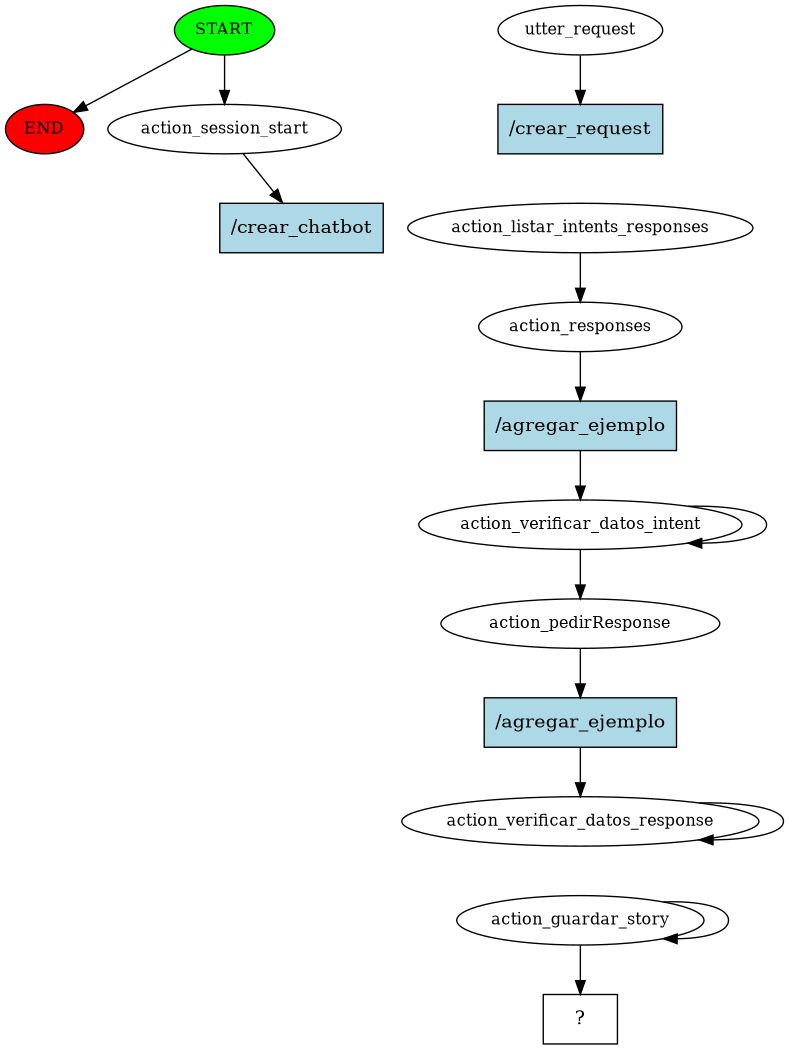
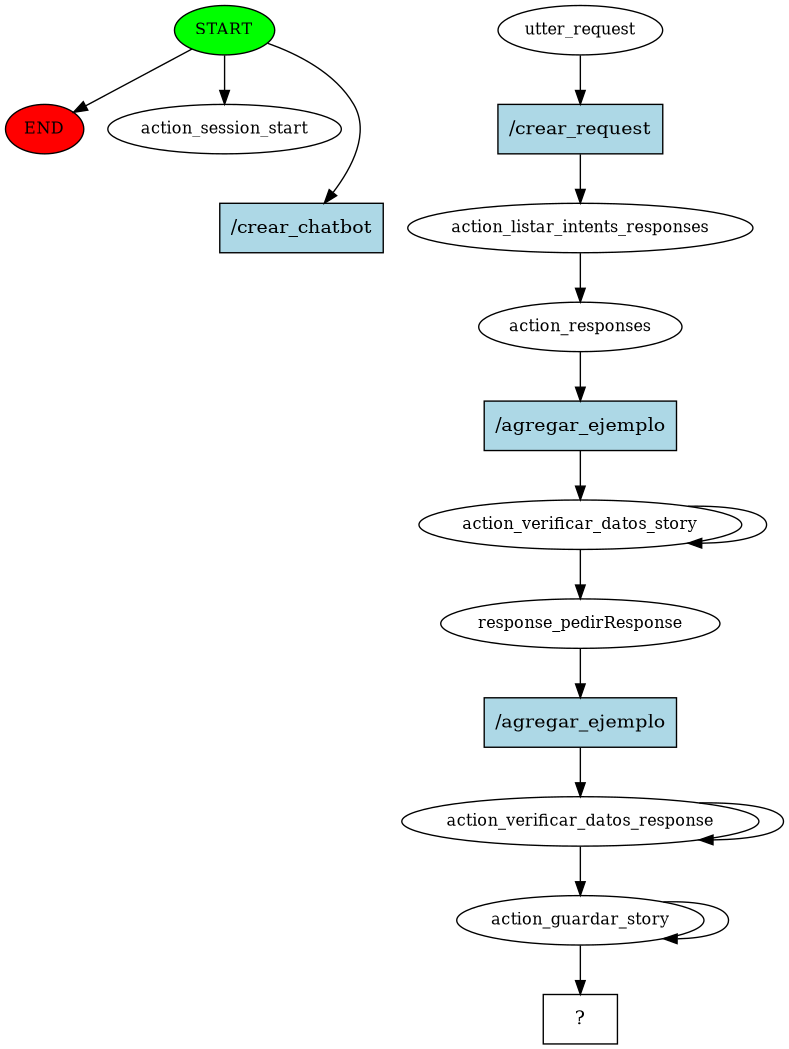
none -> (580, 172)
(259, 173) -> (350, 100)
(580, 525) -> (580, 525)
(580, 624) -> (580, 624)
none -> (580, 864)
